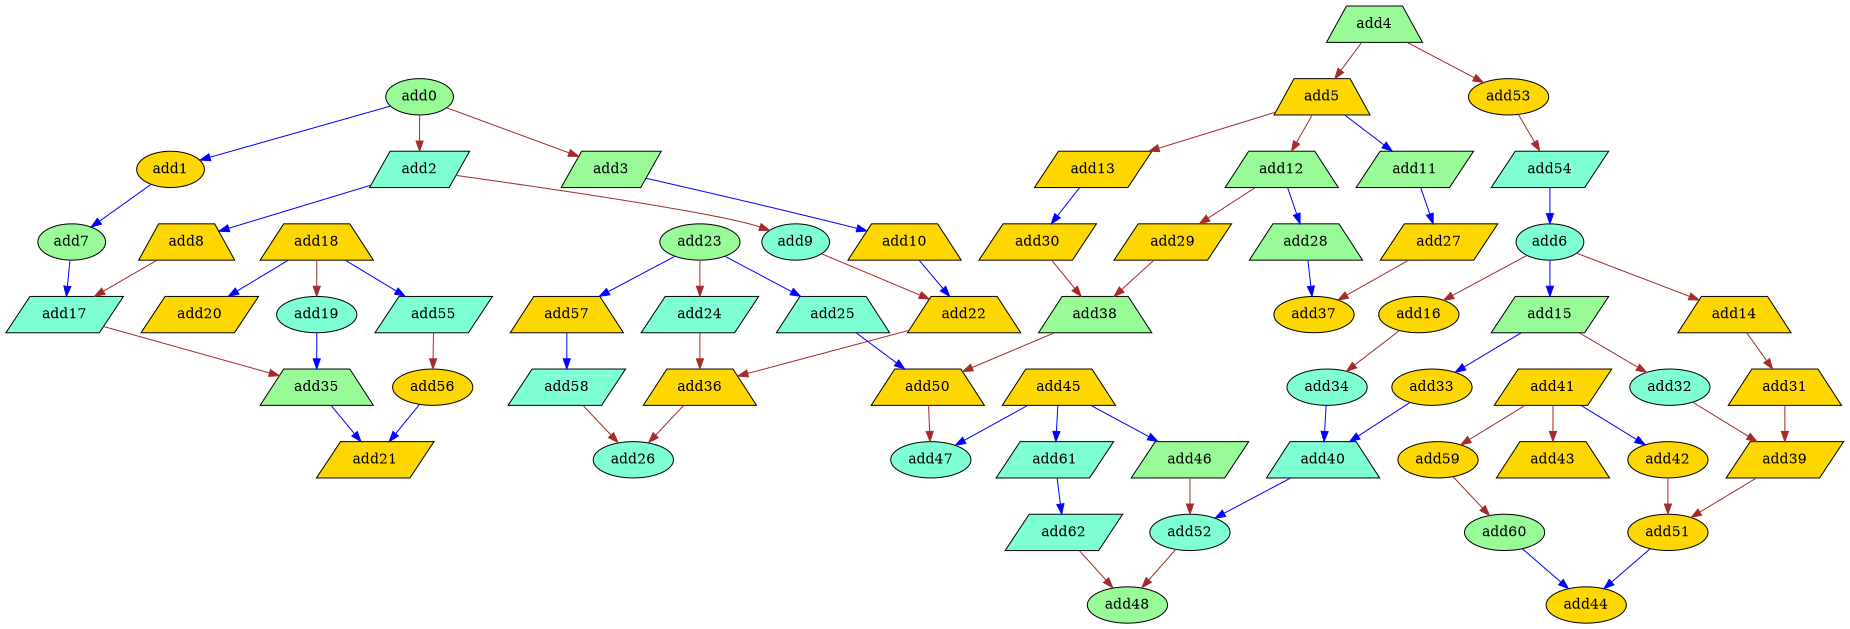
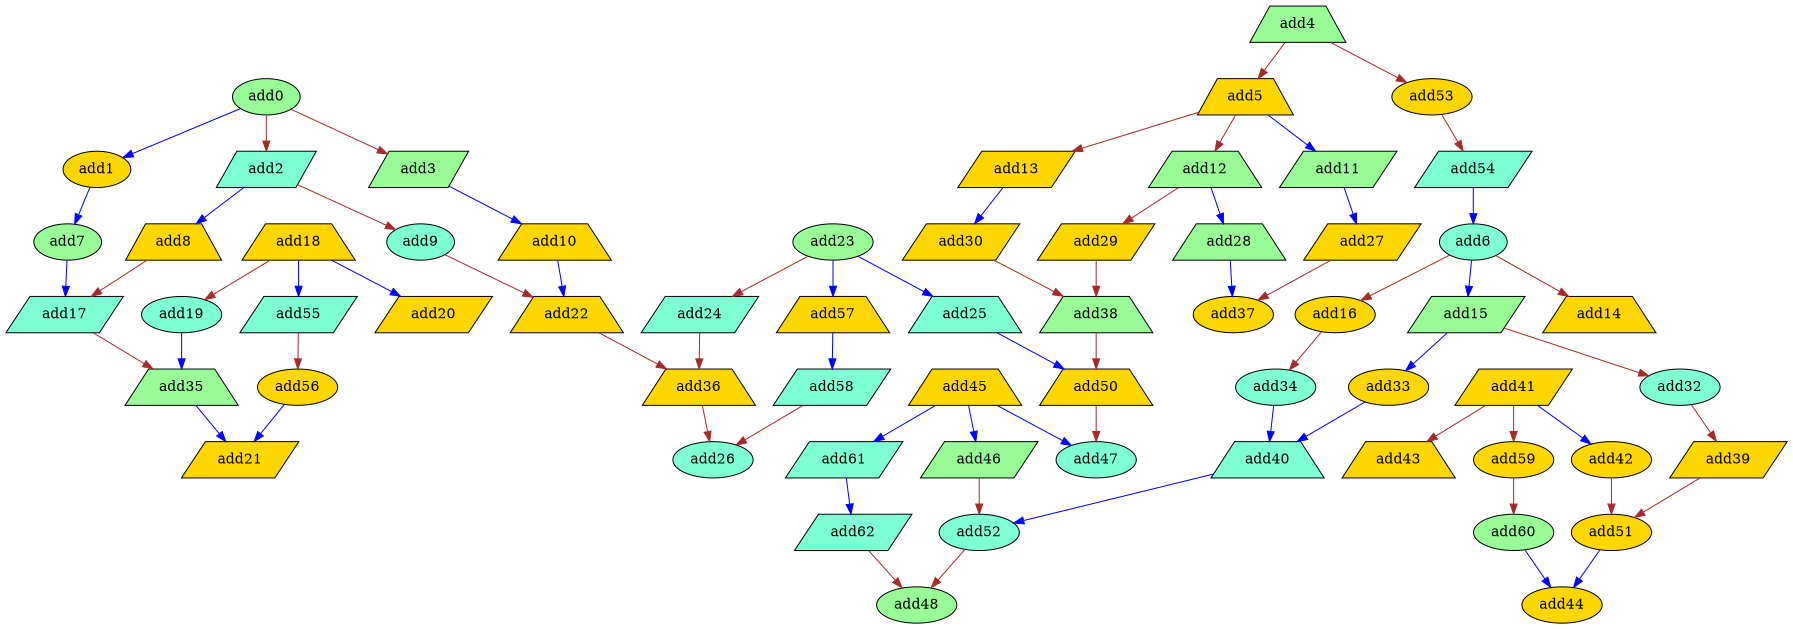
(1785, 387) -> none
